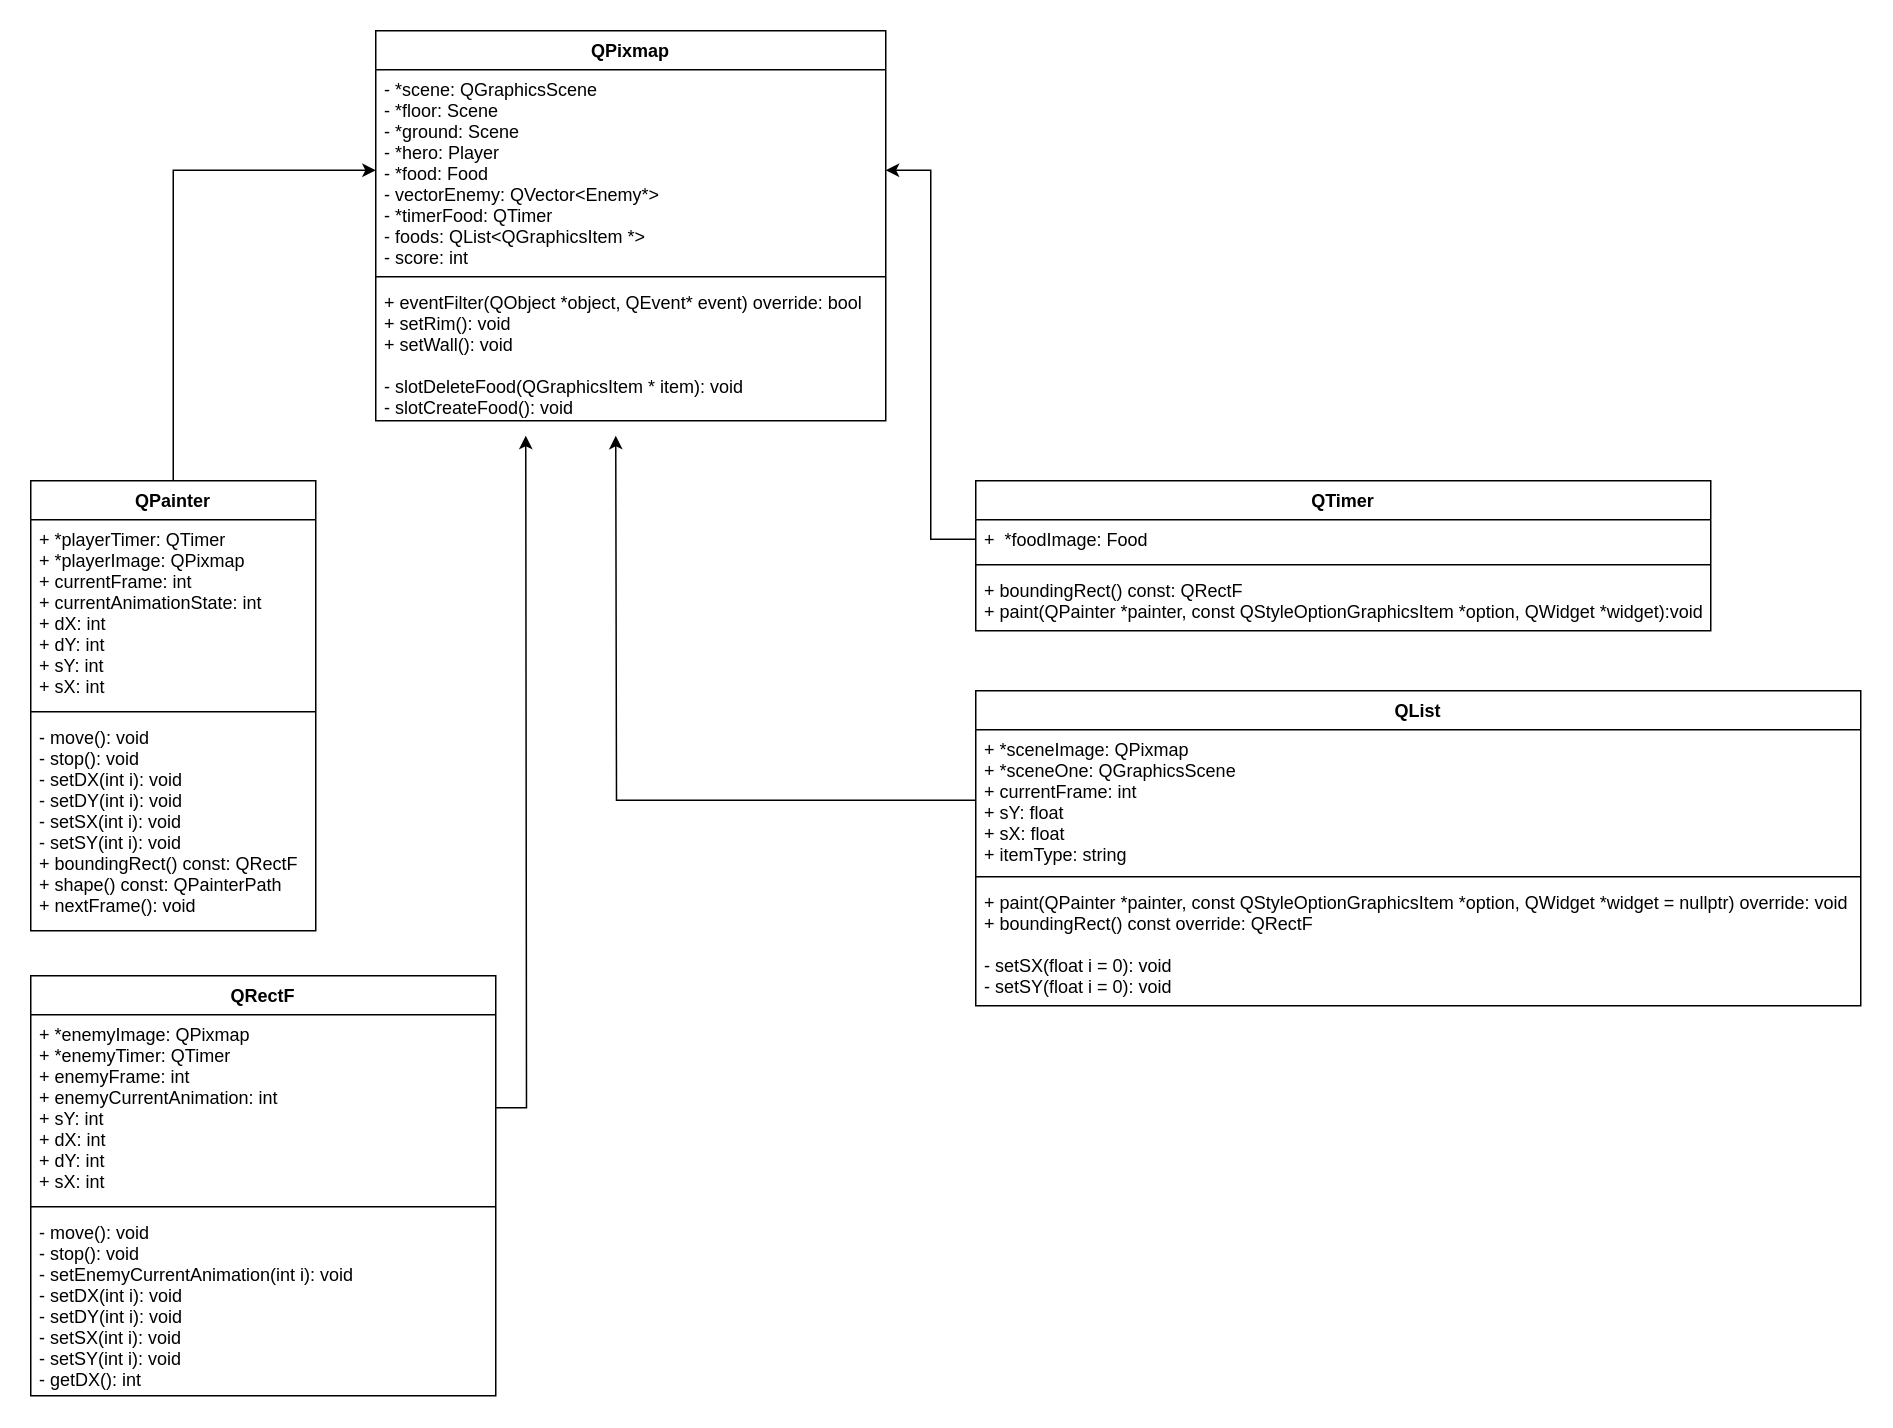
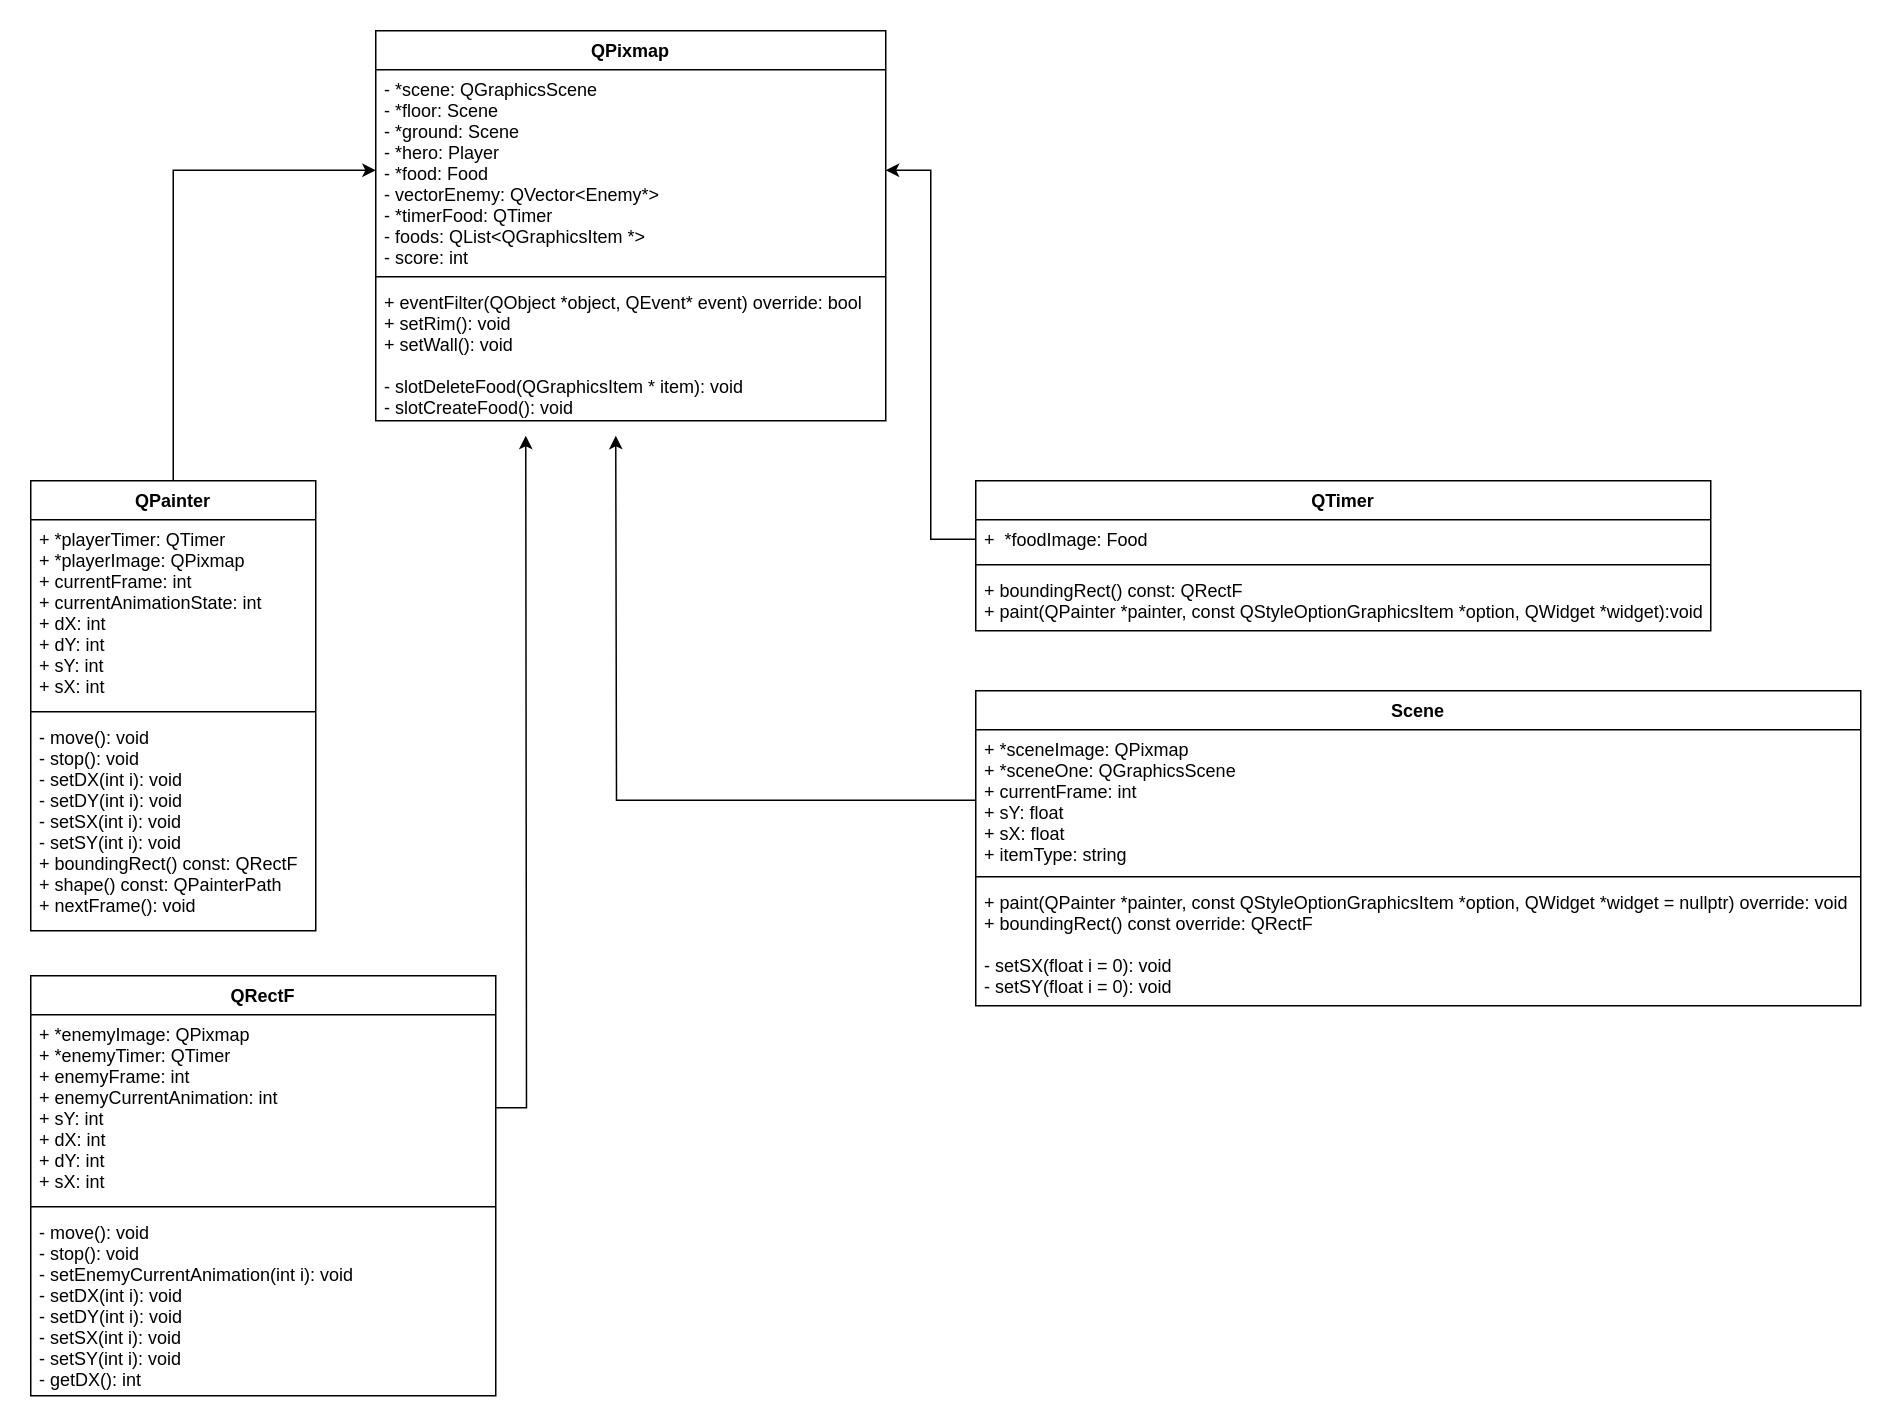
(1418, 711) -> (1418, 711)
